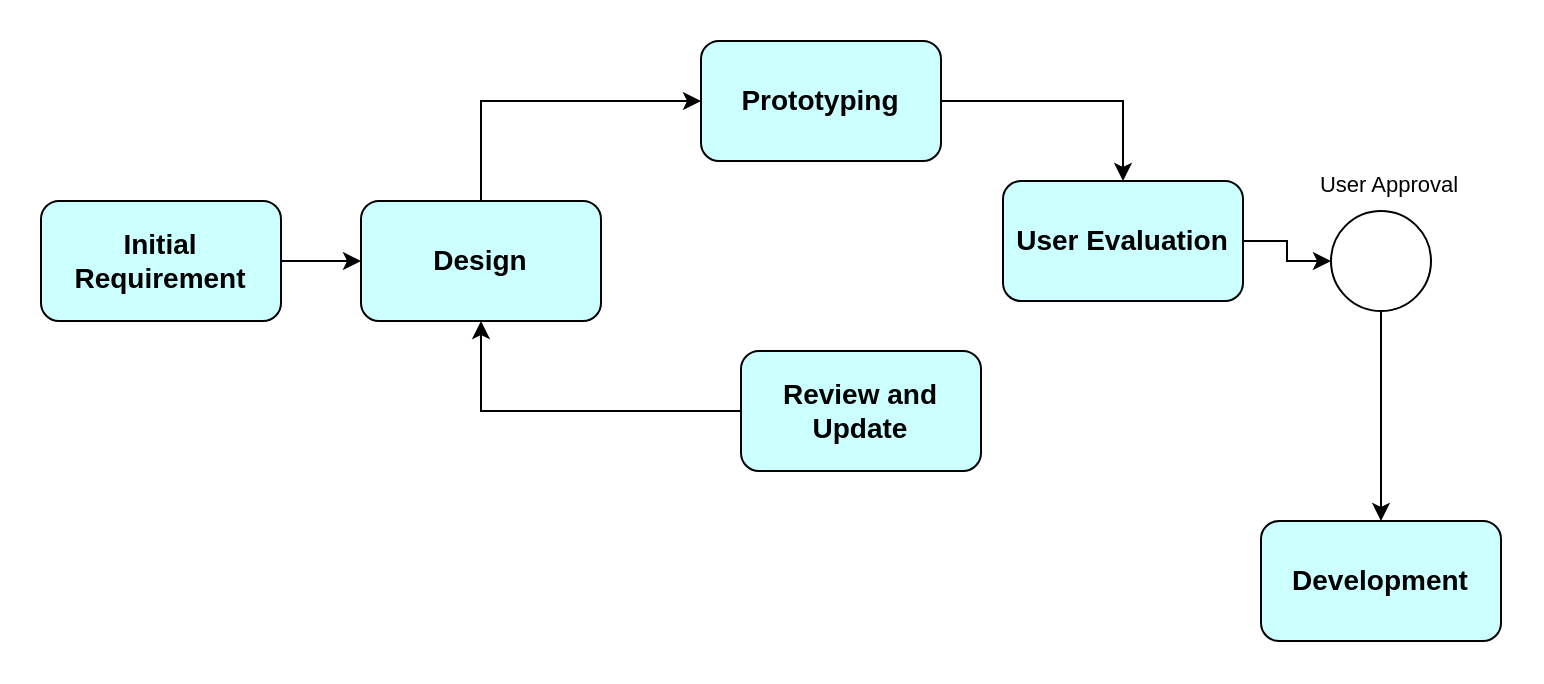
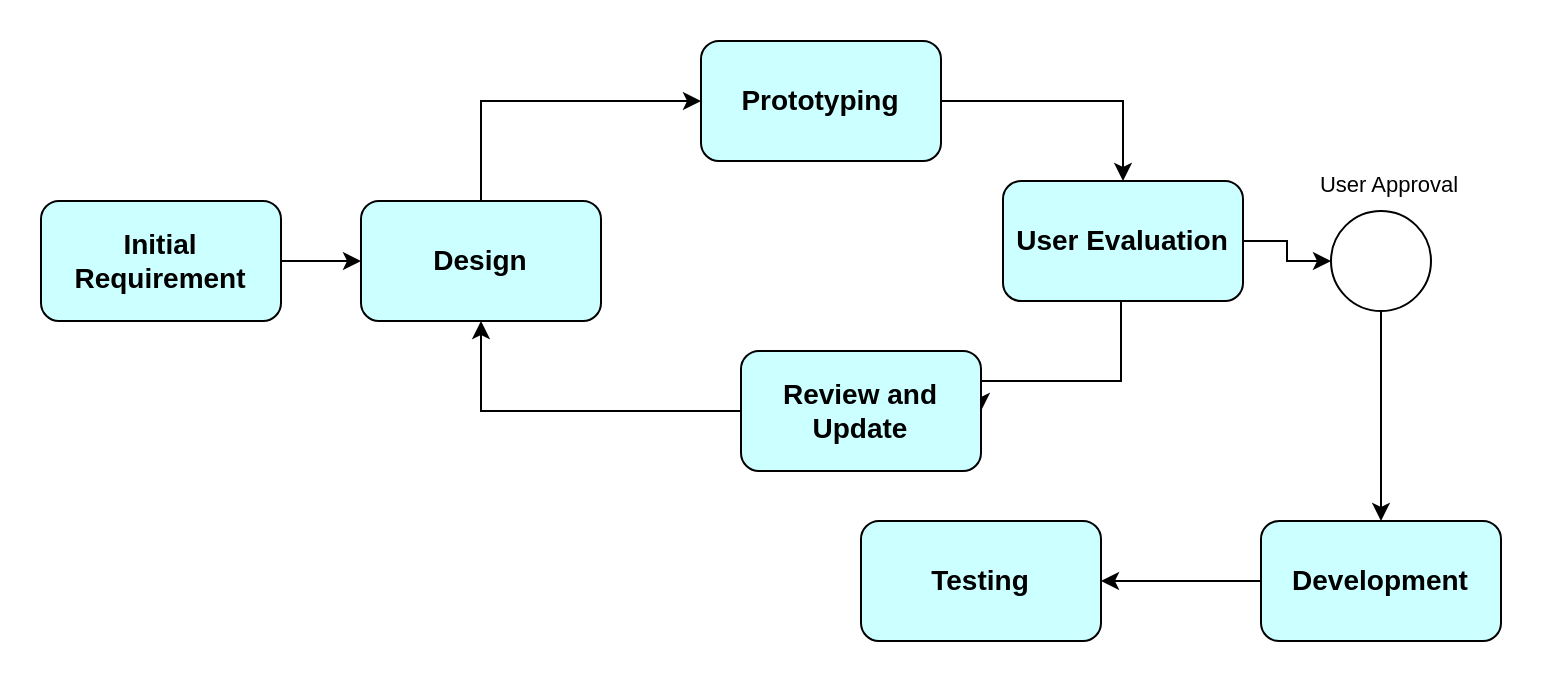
none -> (1090, 381)
none -> (981, 581)
none -> (1188, 581)
